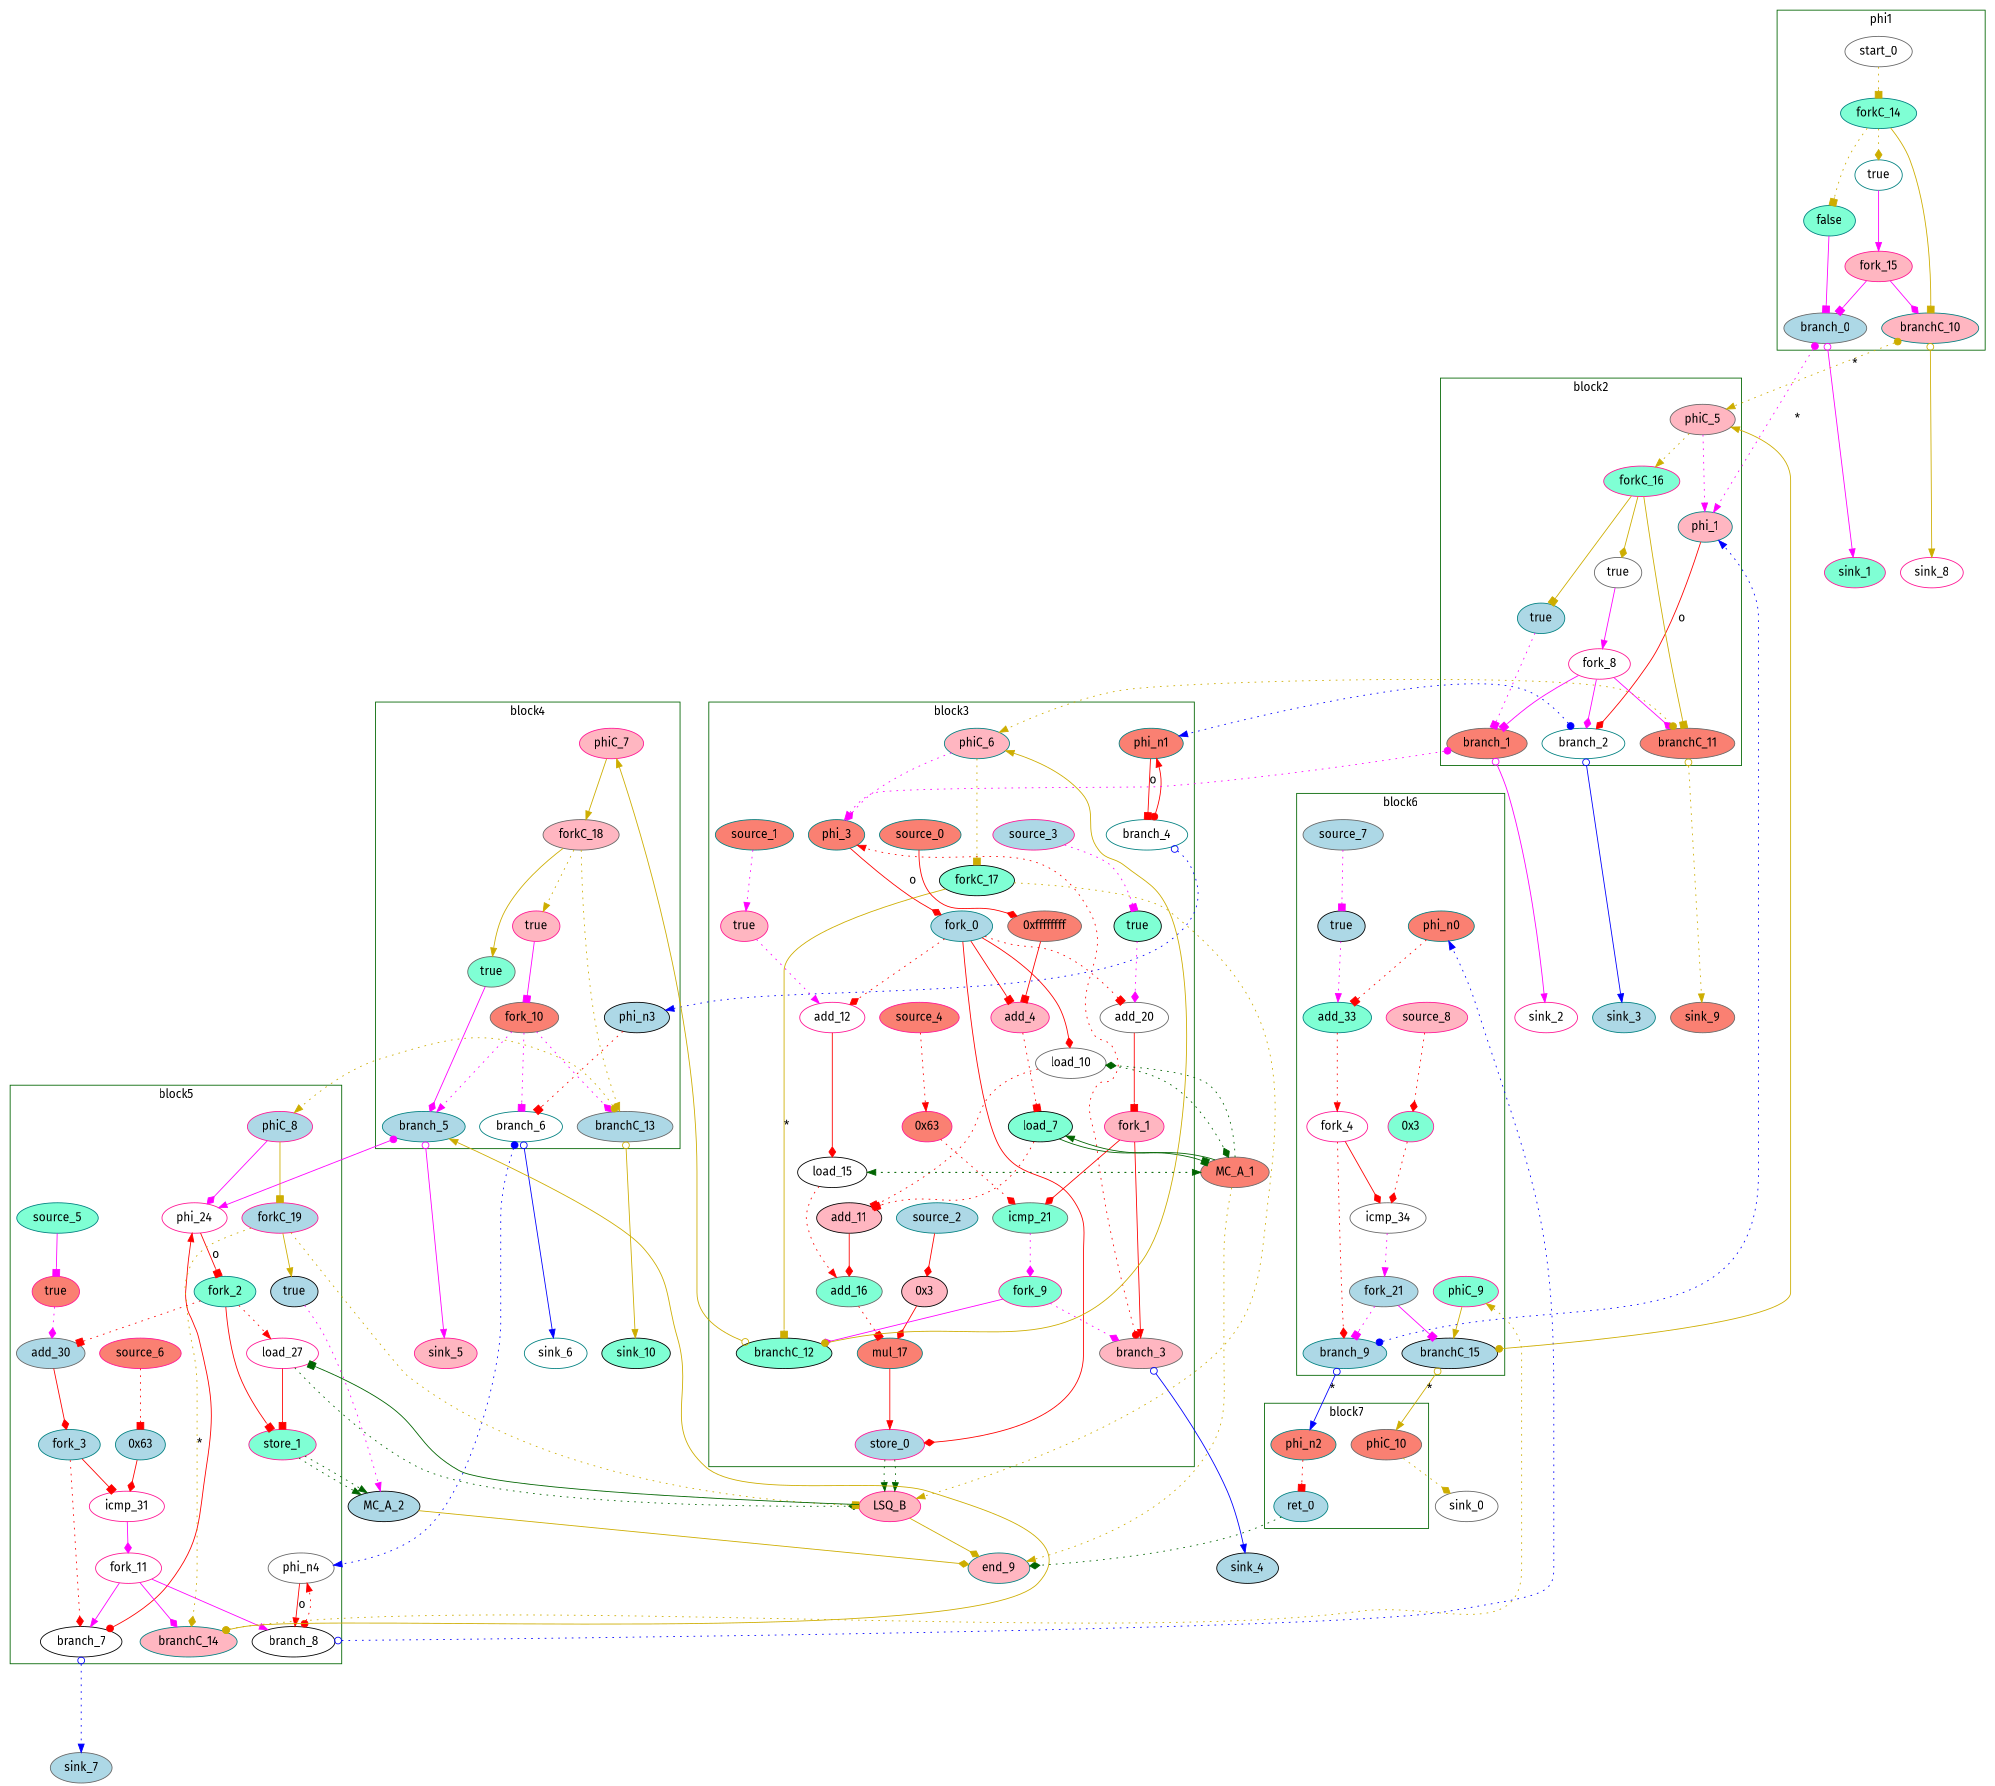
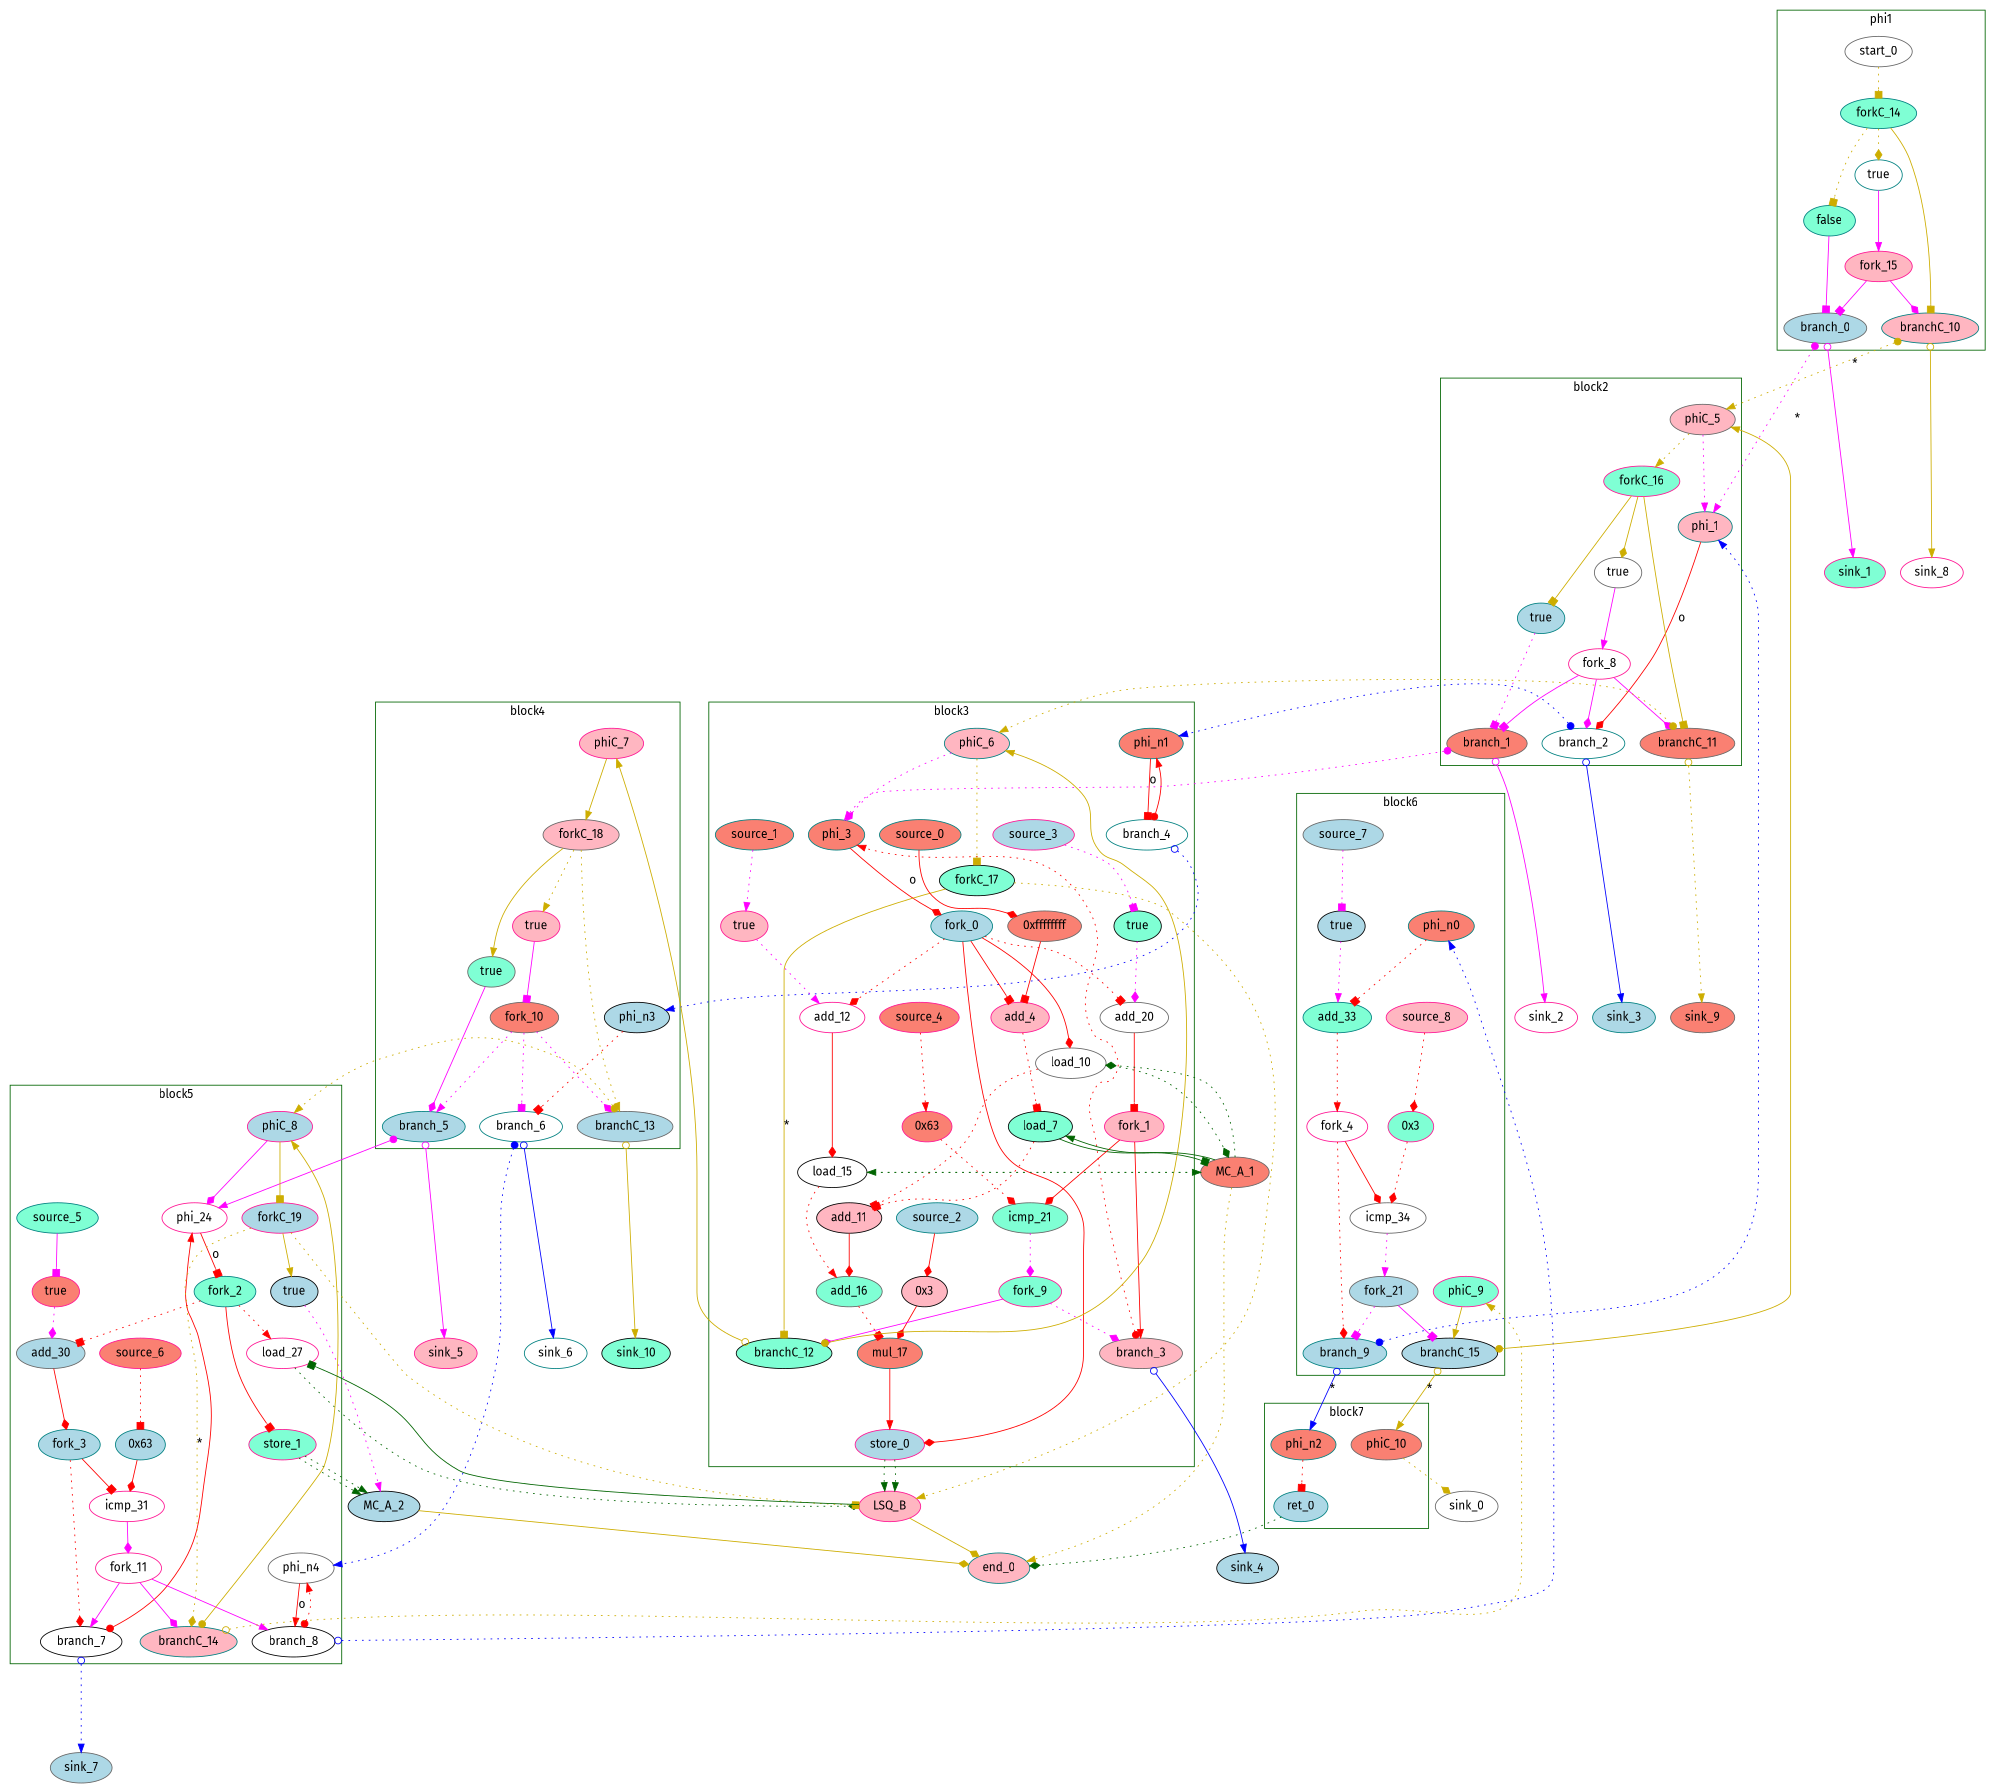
(283, 1395) -> none
(999, 1568) -> (999, 1568)
(1015, 1593) -> (334, 1414)
